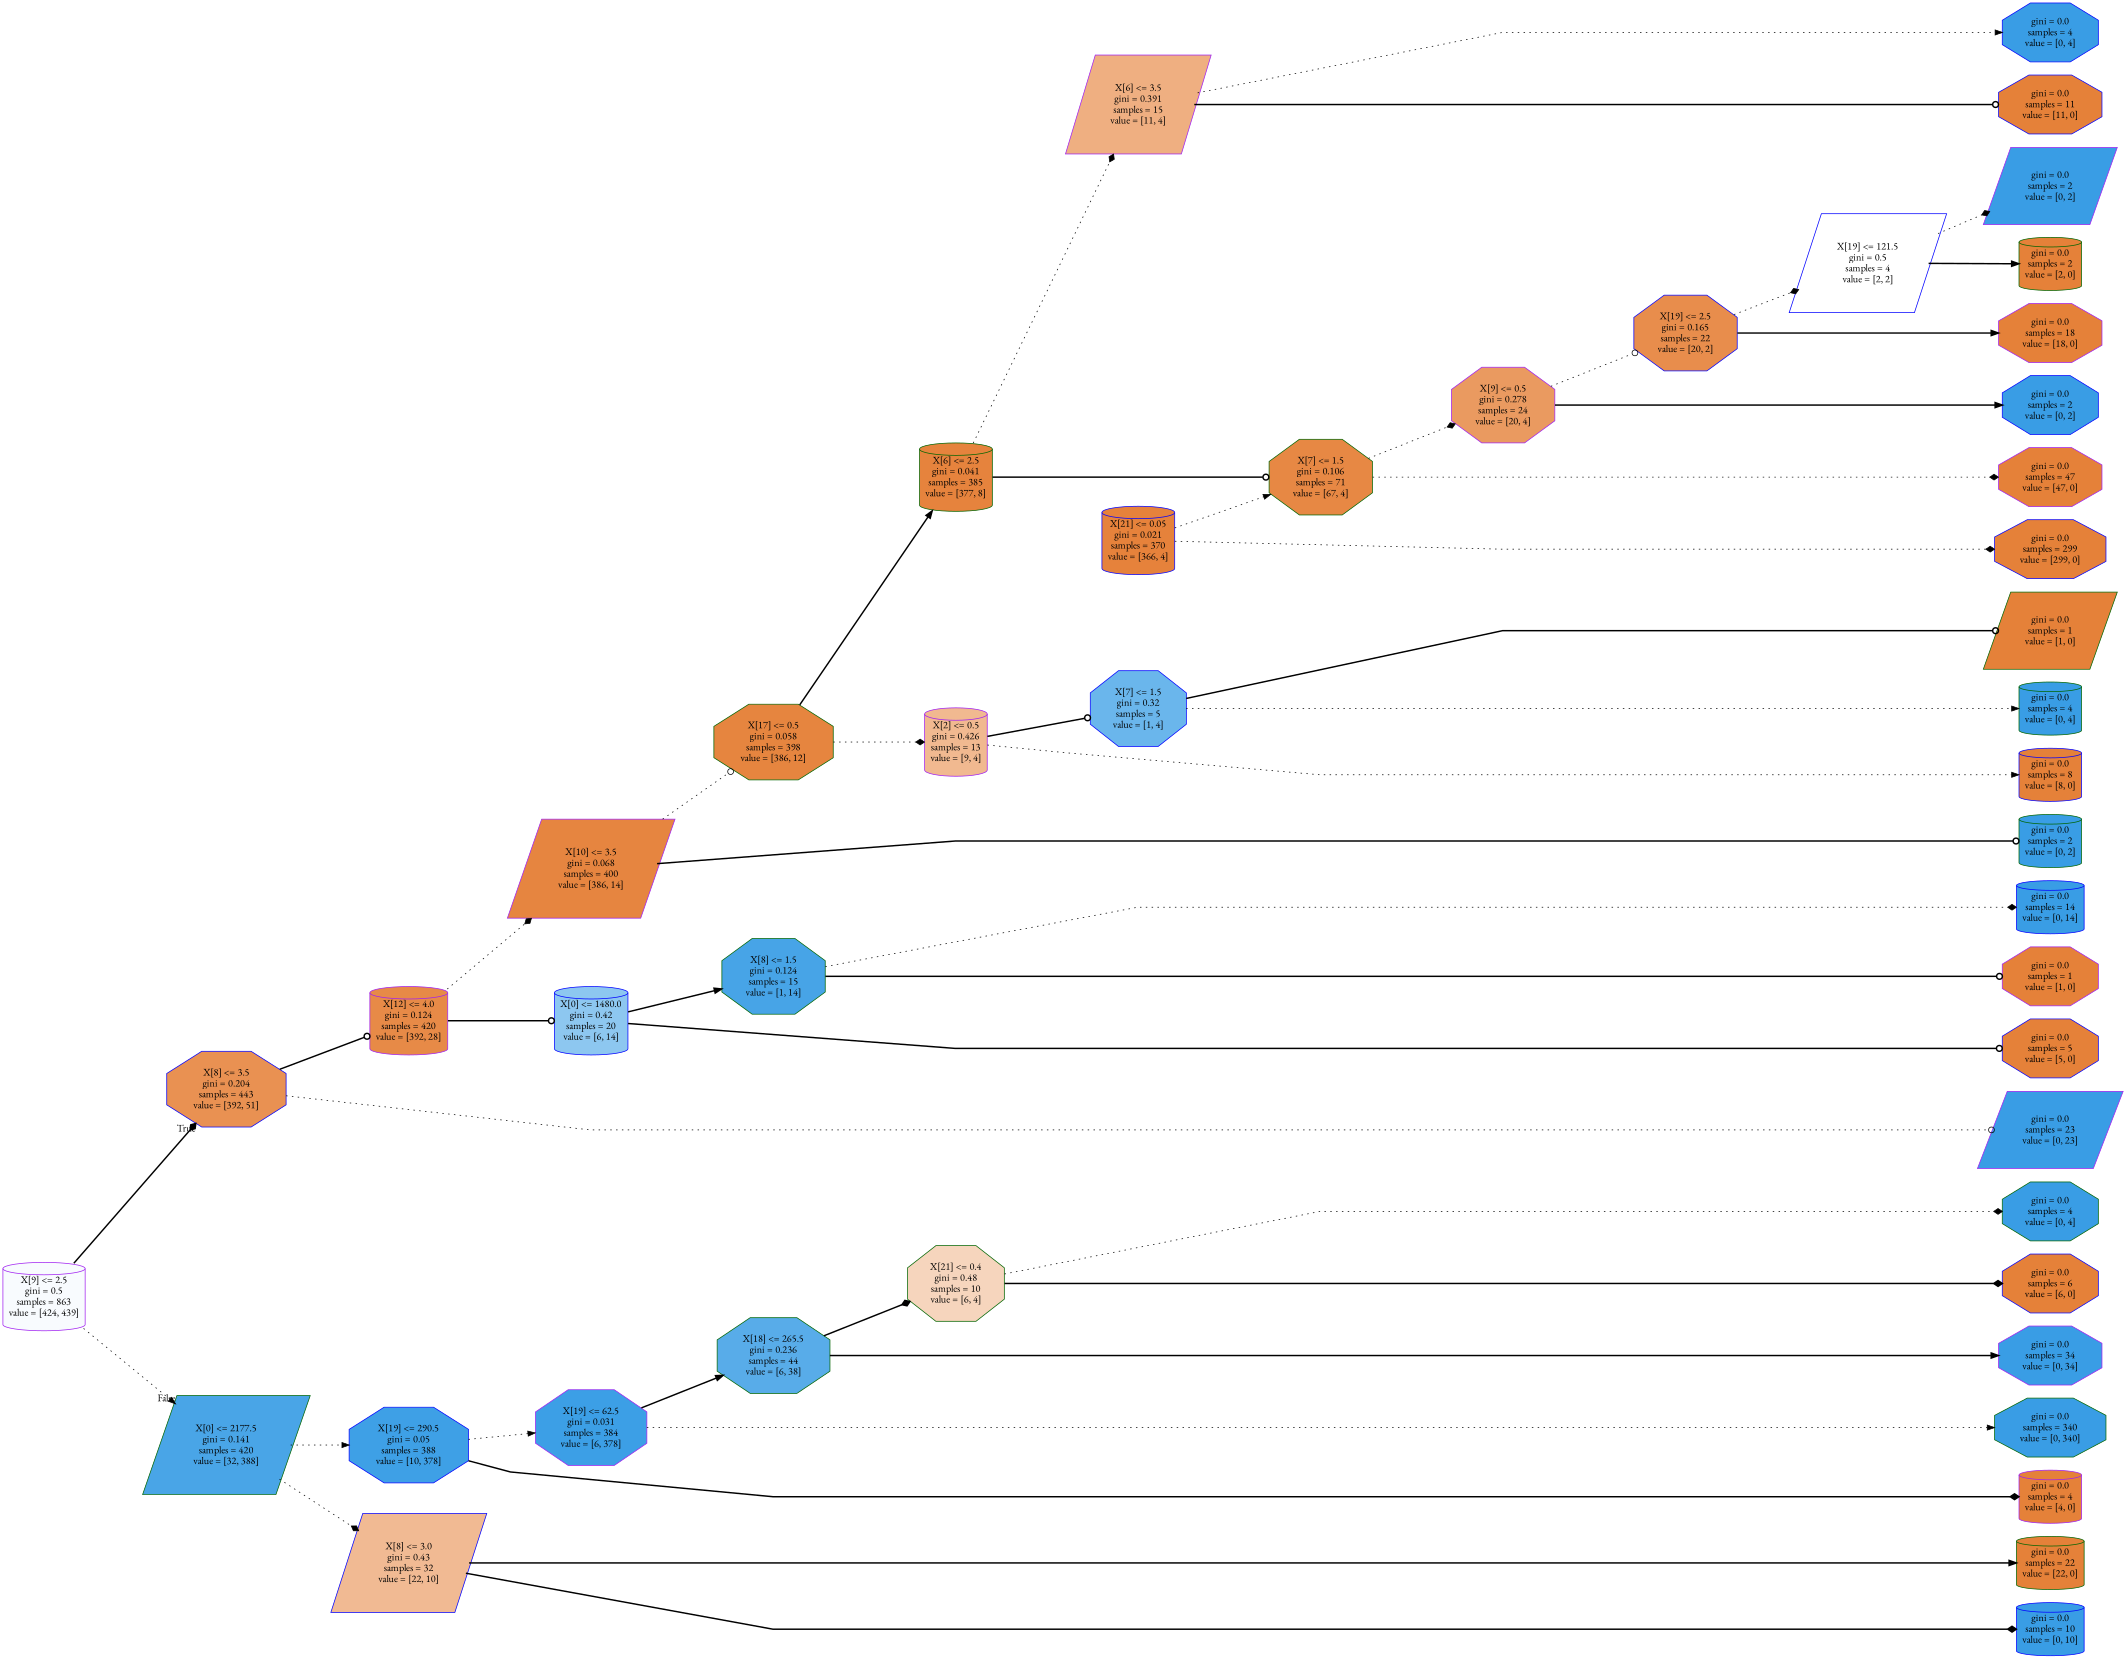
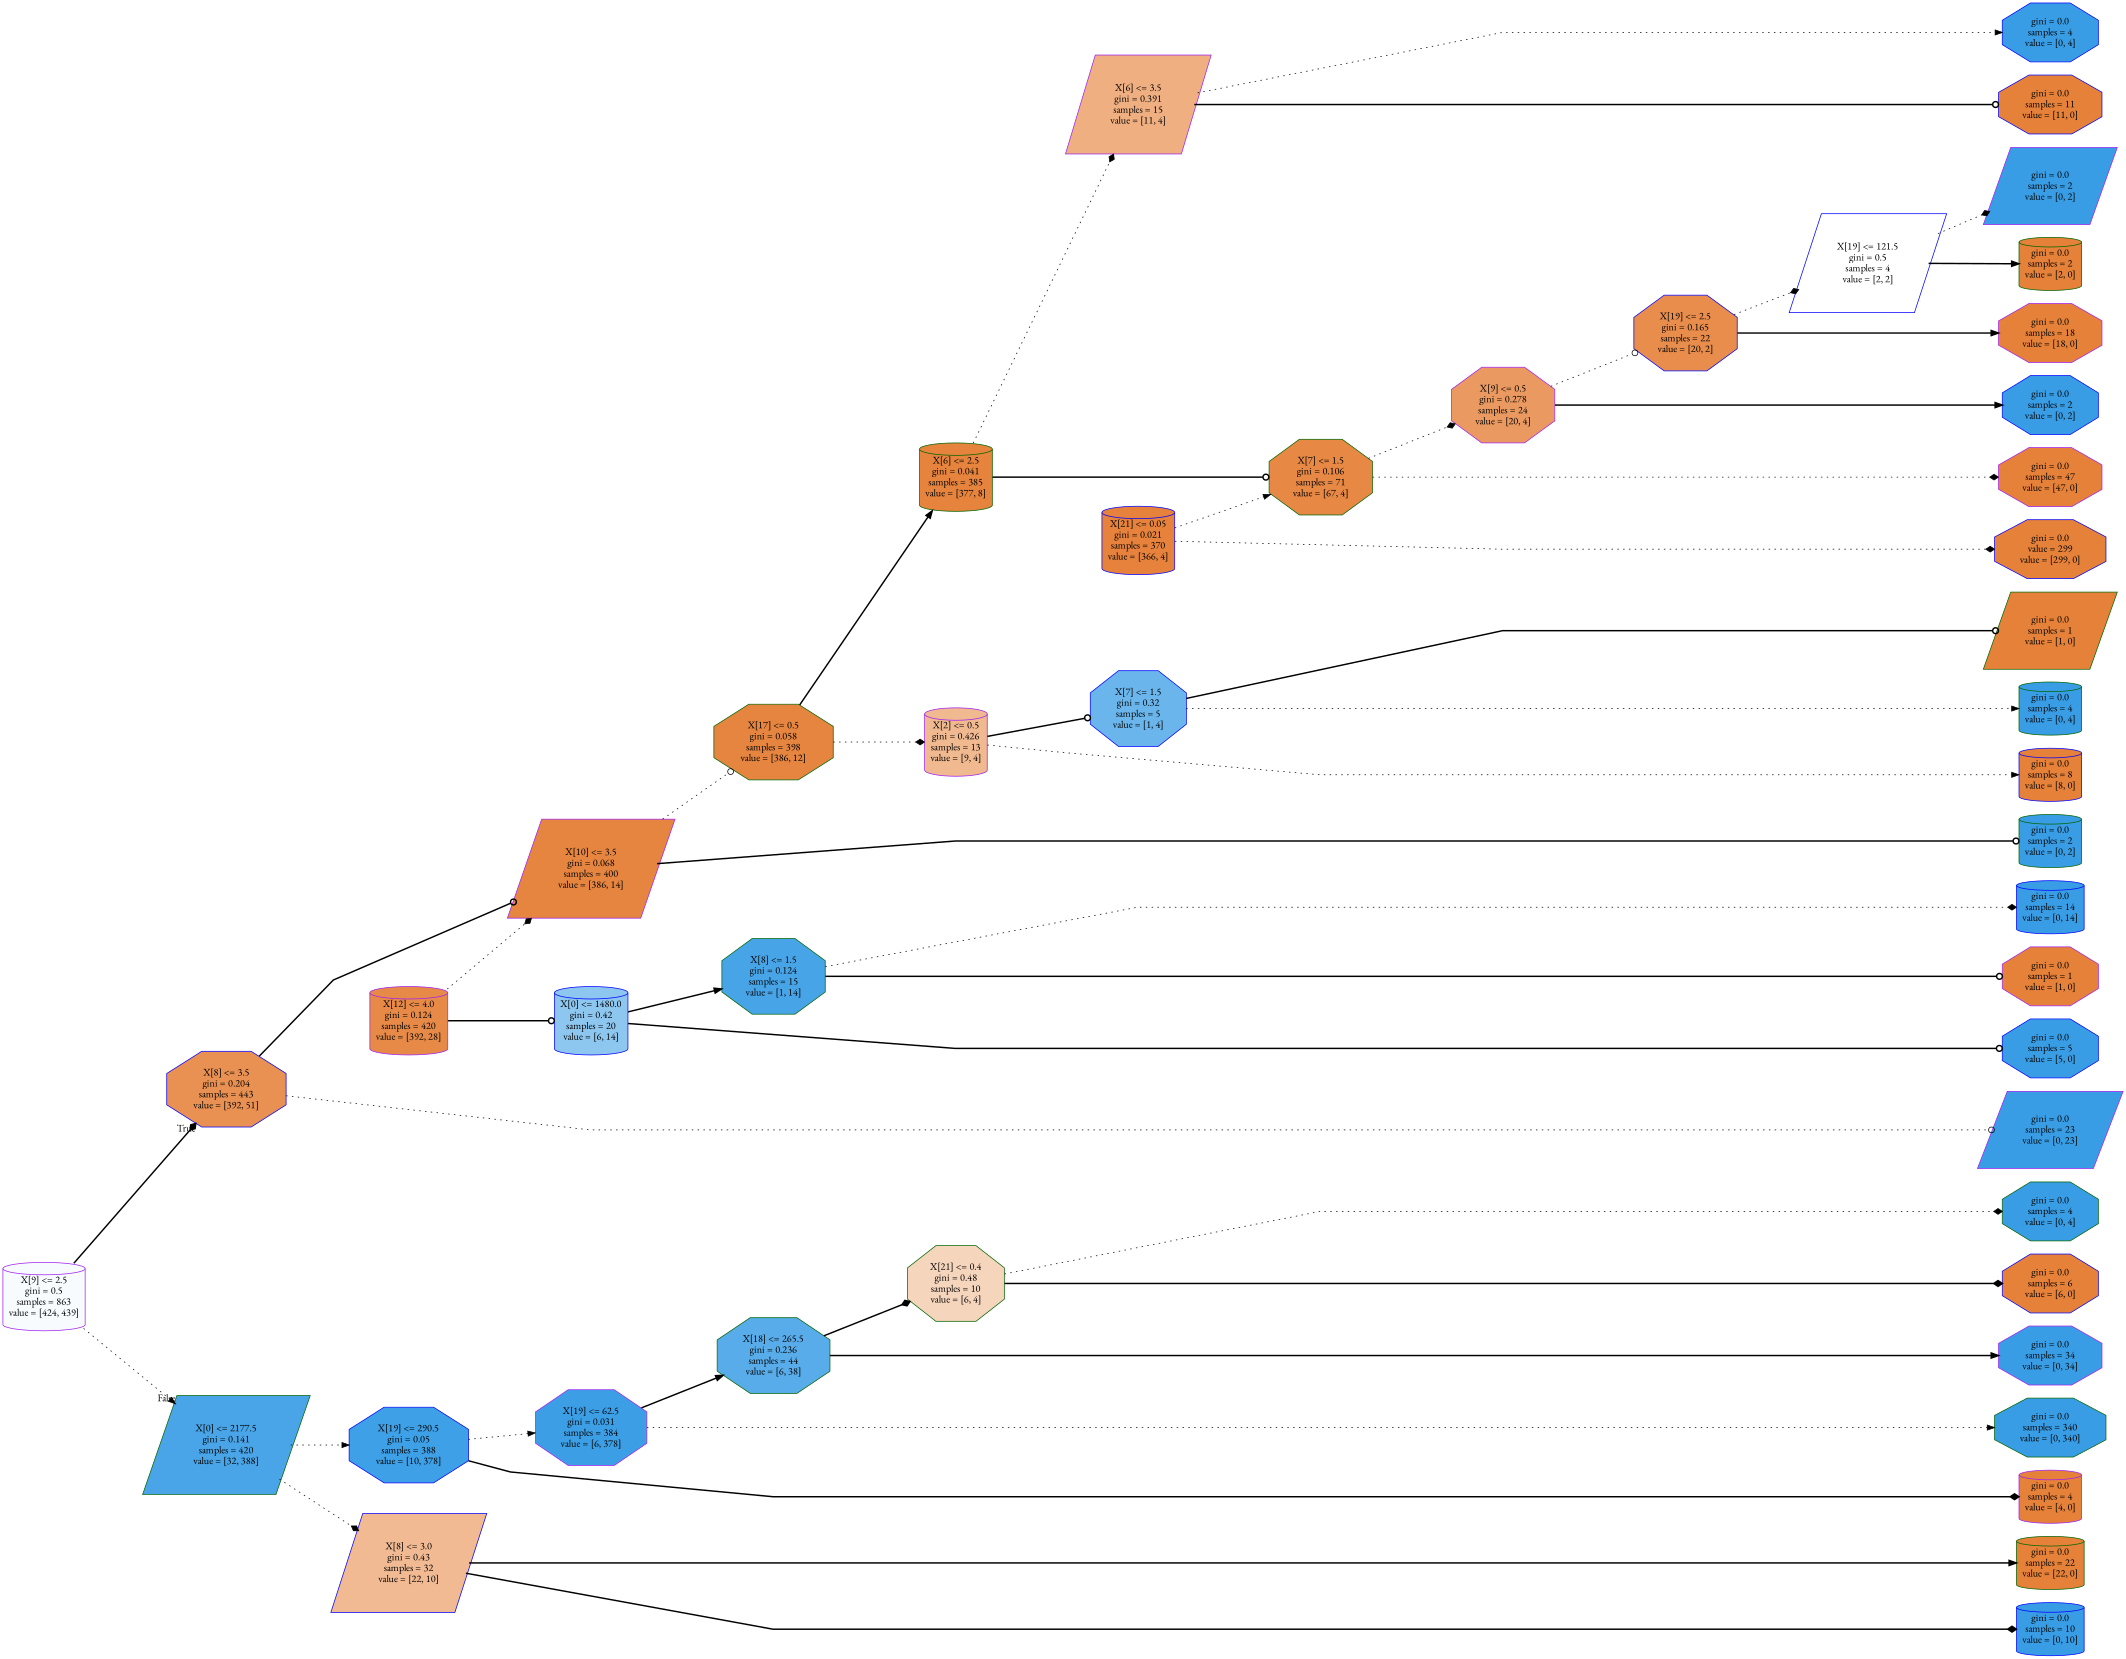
(2050, 549) -> (2050, 549)
(2050, 1048) -> (2050, 1048)
(322, 1053) -> (373, 963)
